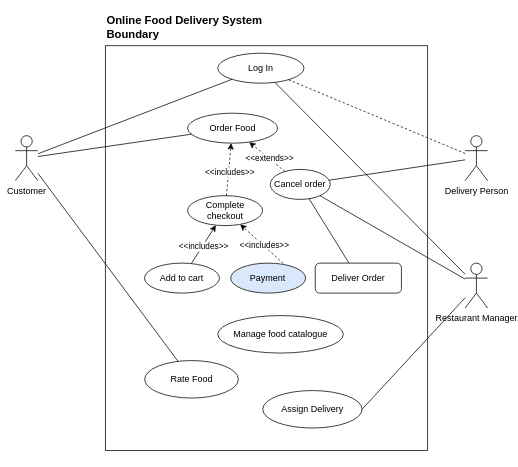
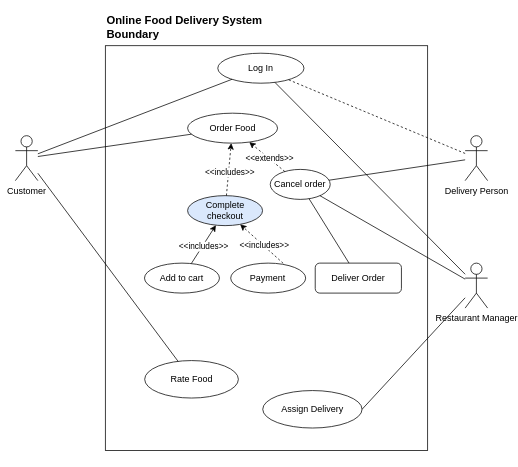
(225, 210) -> (225, 210)
(268, 278) -> (268, 278)
(281, 334) -> none
